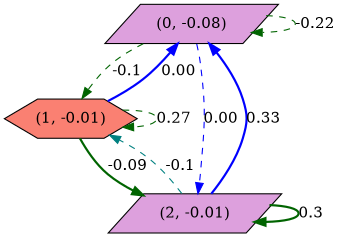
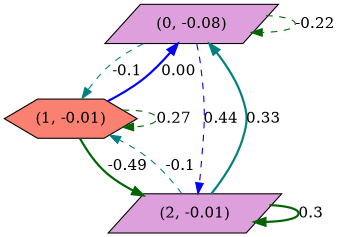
(113, 63) -> (113, 63)
(221, 119) -> (221, 119)
(246, 124) -> (246, 124)
(128, 166) -> (128, 166)
